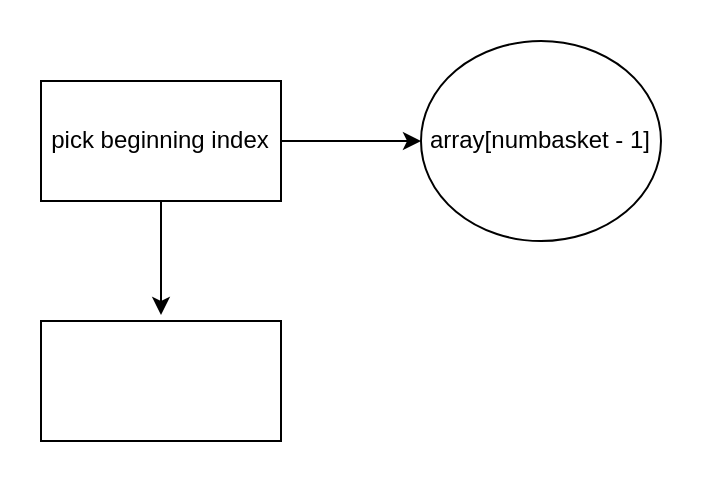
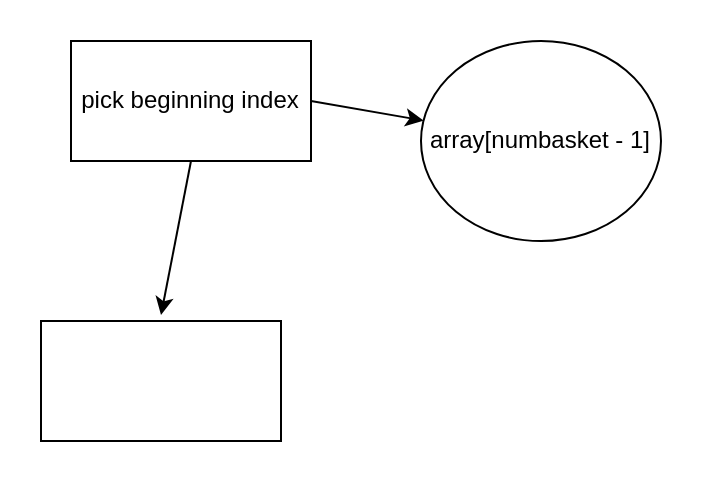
(161, 141) -> (191, 101)
